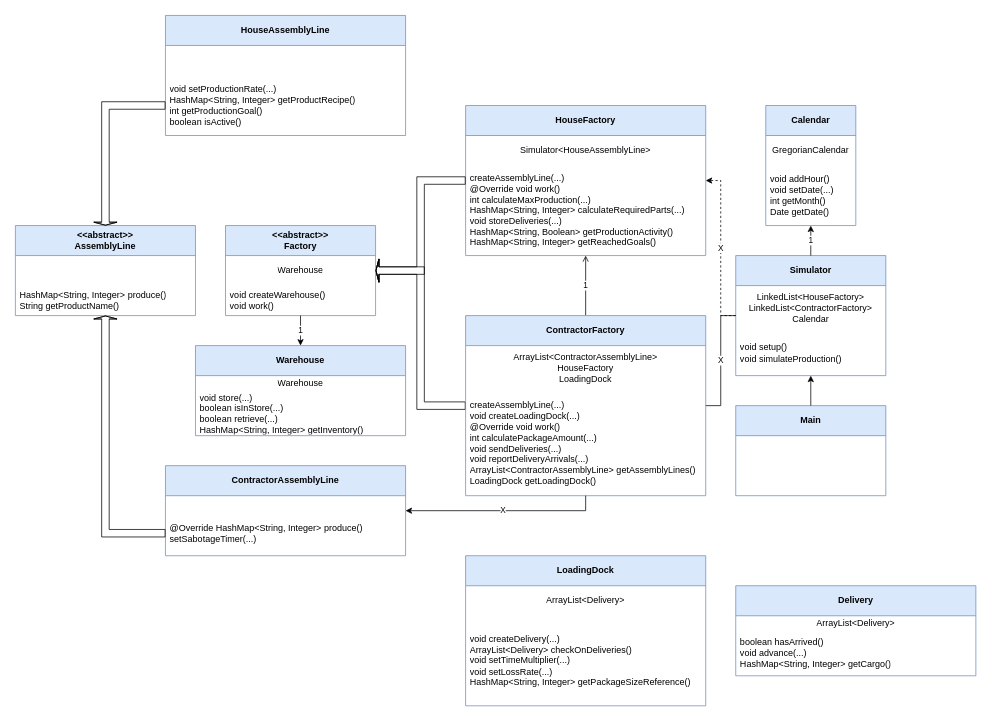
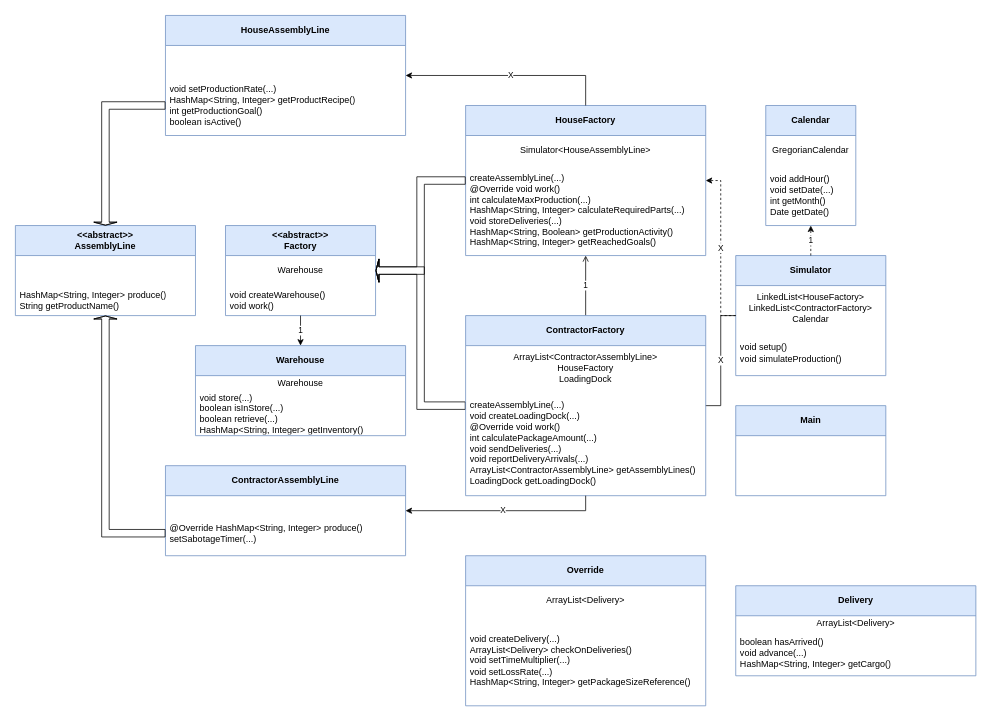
none -> (513, 75)
(810, 250) -> (810, 250)
(810, 393) -> none
(585, 570) -> (585, 570)
